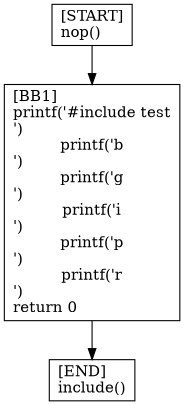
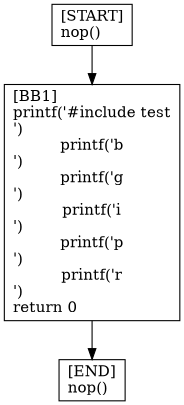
(92, 380) -> (92, 380)
